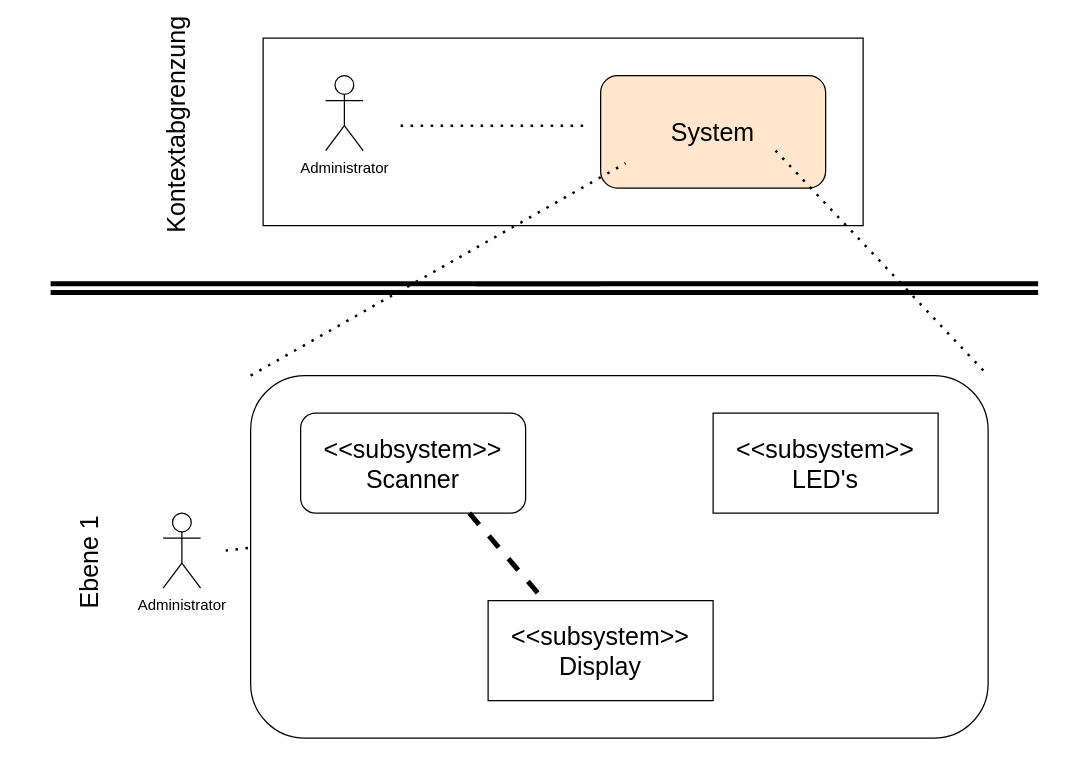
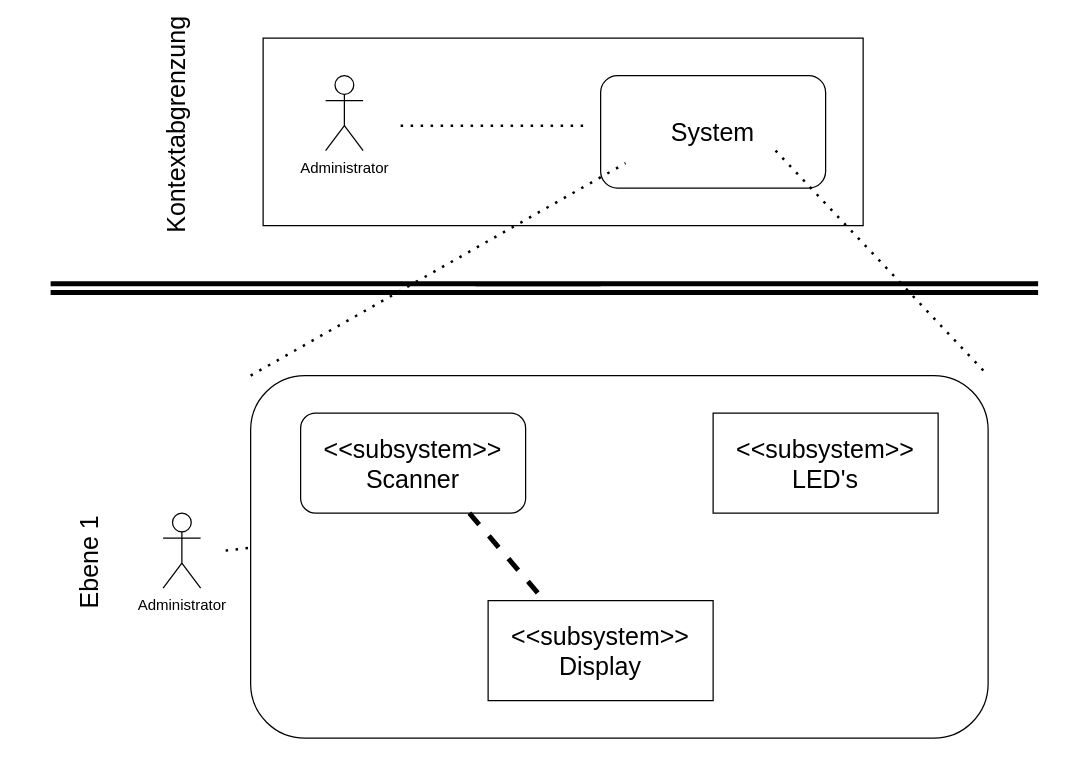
(713, 132) -> (713, 132)
